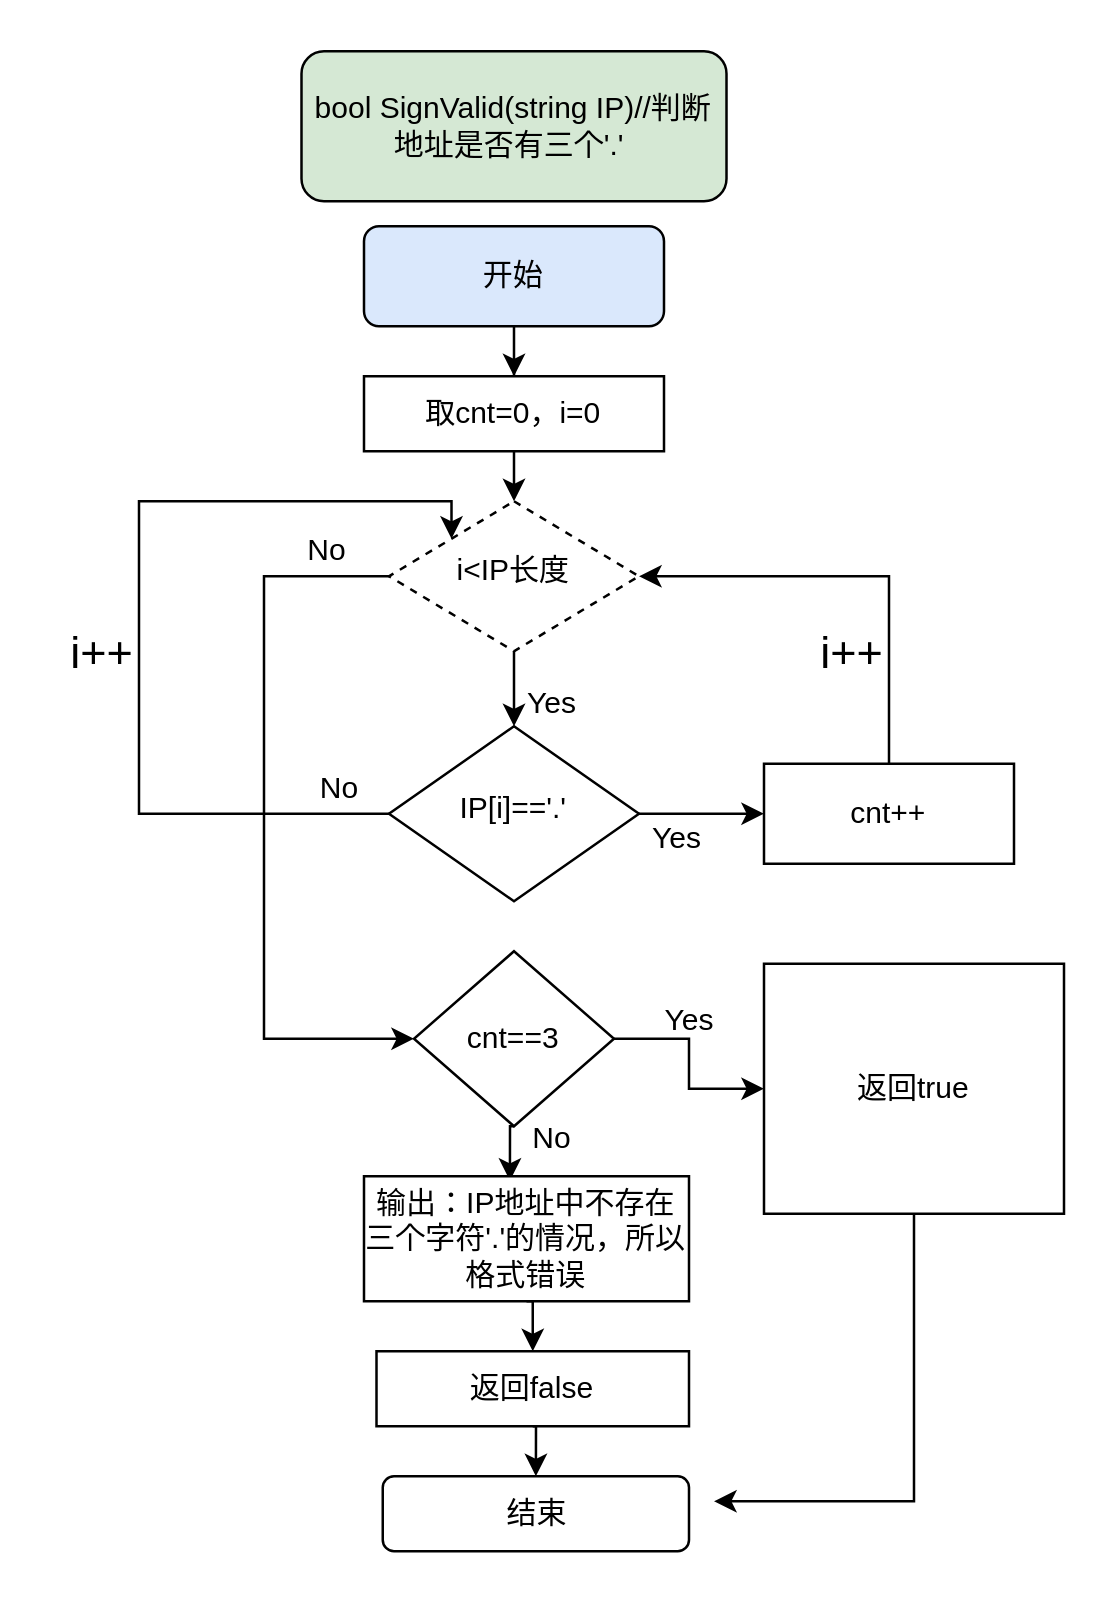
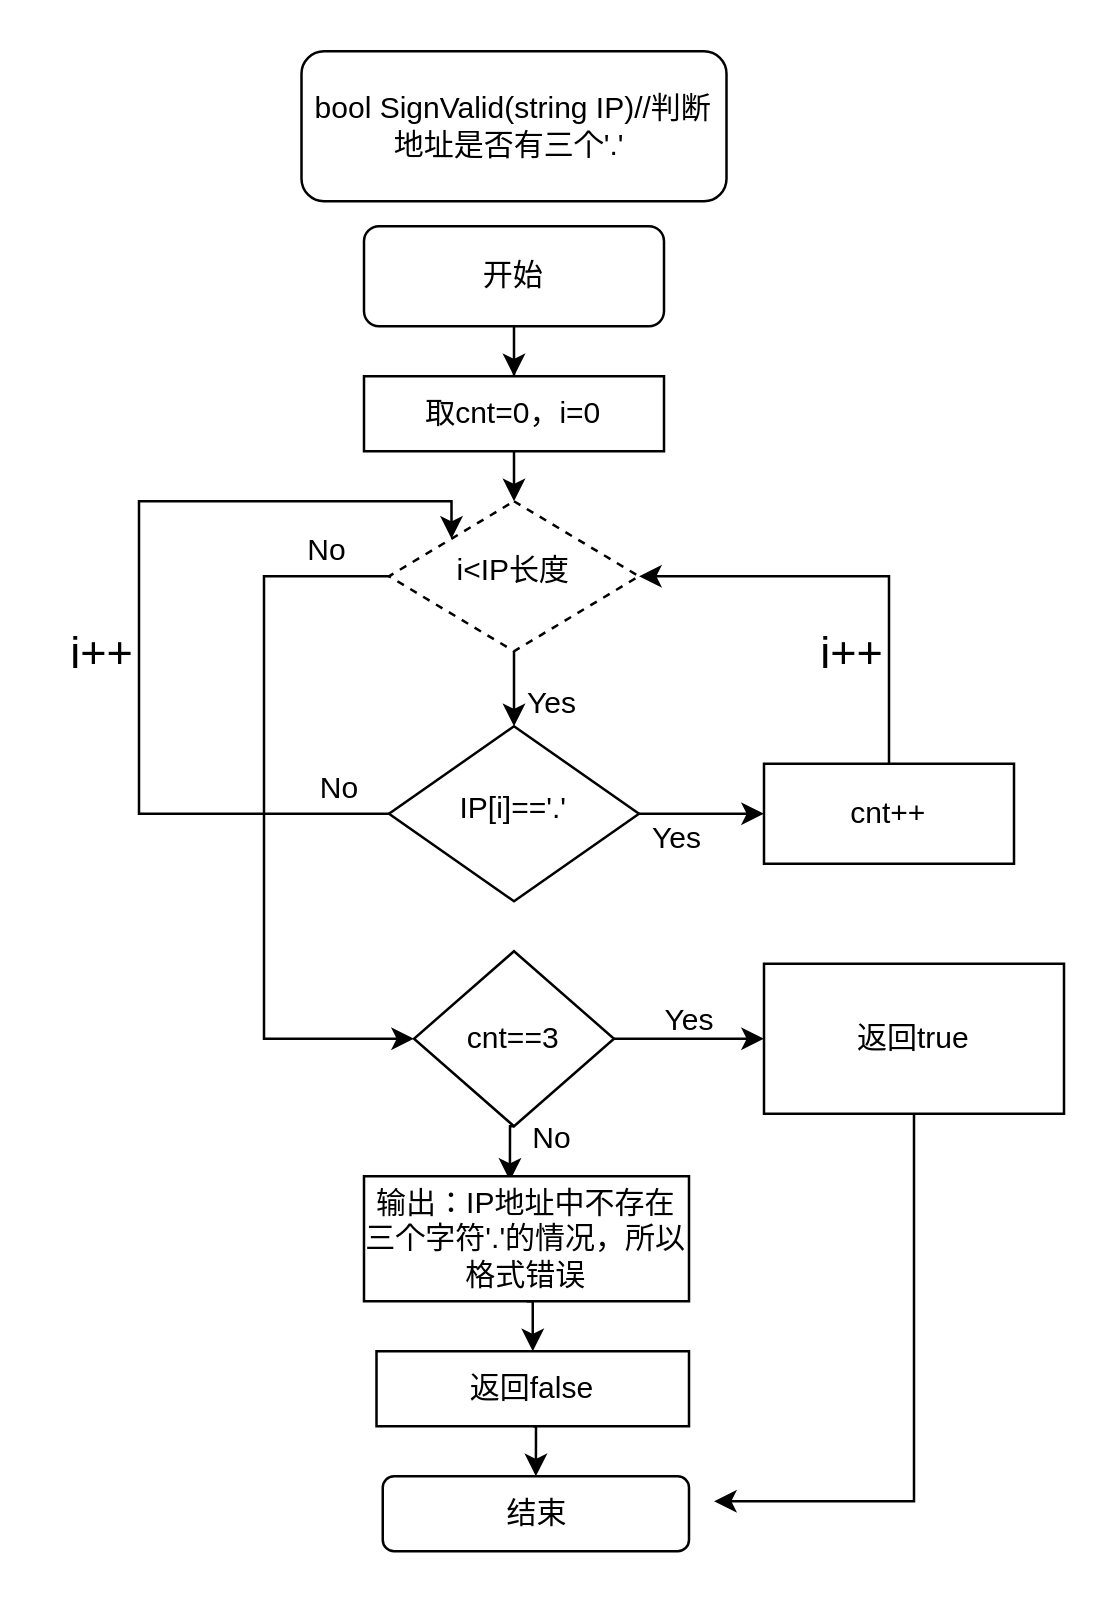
(514, 126) -> (514, 126)
(514, 276) -> (514, 276)
(914, 1089) -> (914, 1039)
